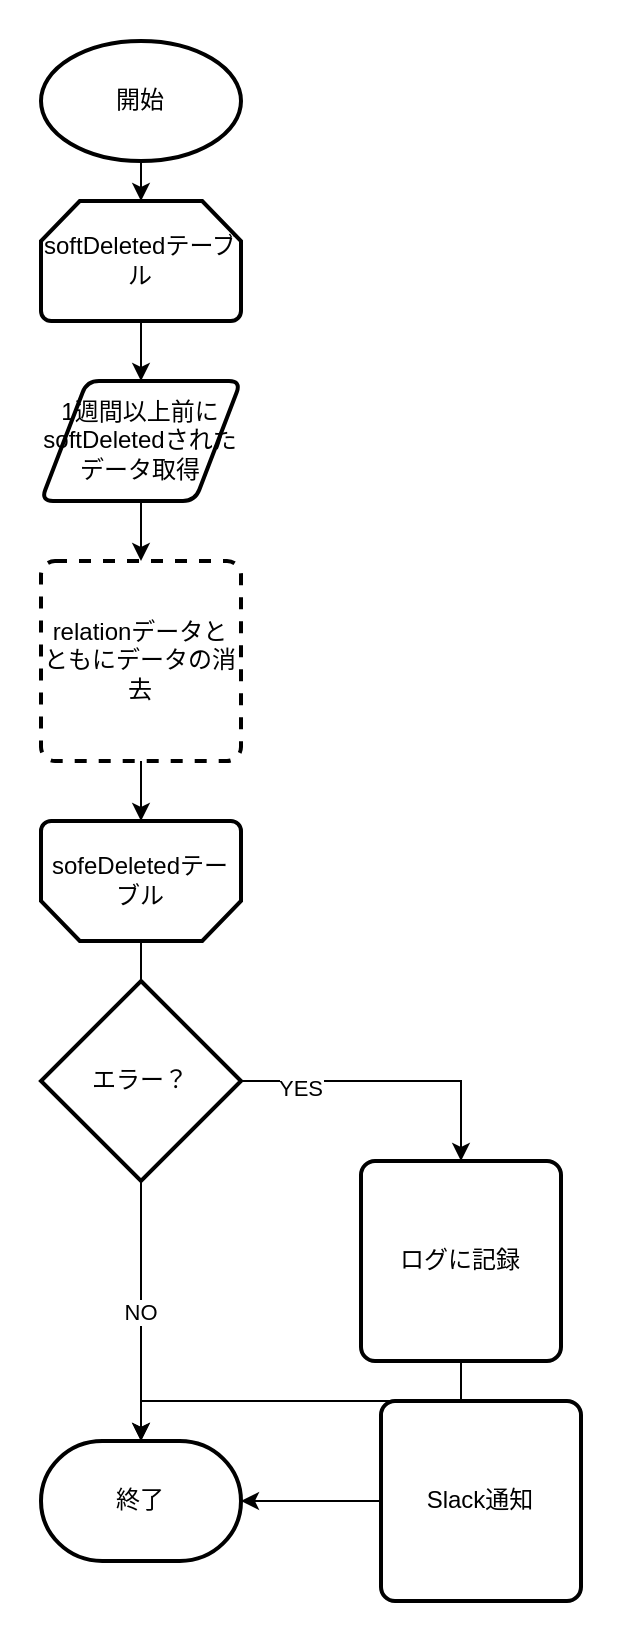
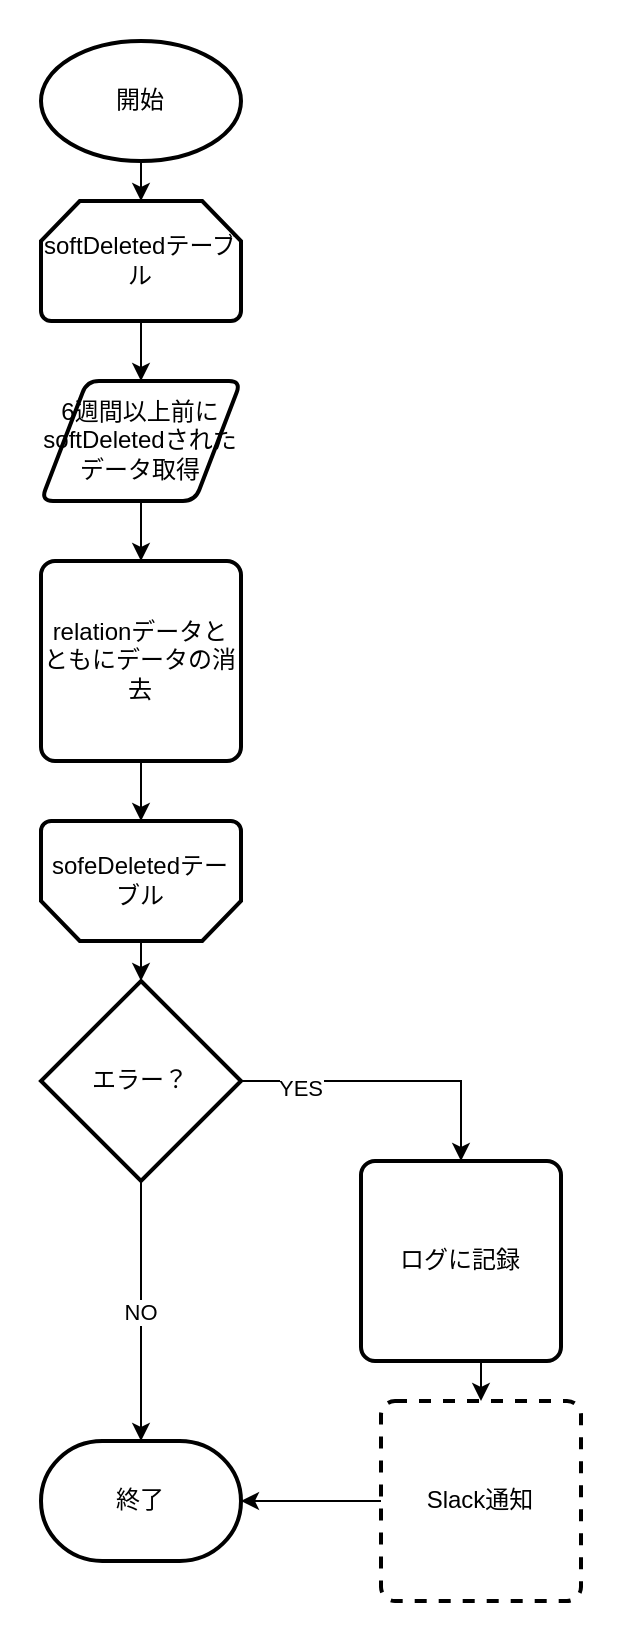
(141, 441) -> (141, 441)
(141, 661) -> (141, 661)
(141, 971) -> (141, 966)
(268, 1401) -> (481, 1373)
(481, 1501) -> (481, 1501)
